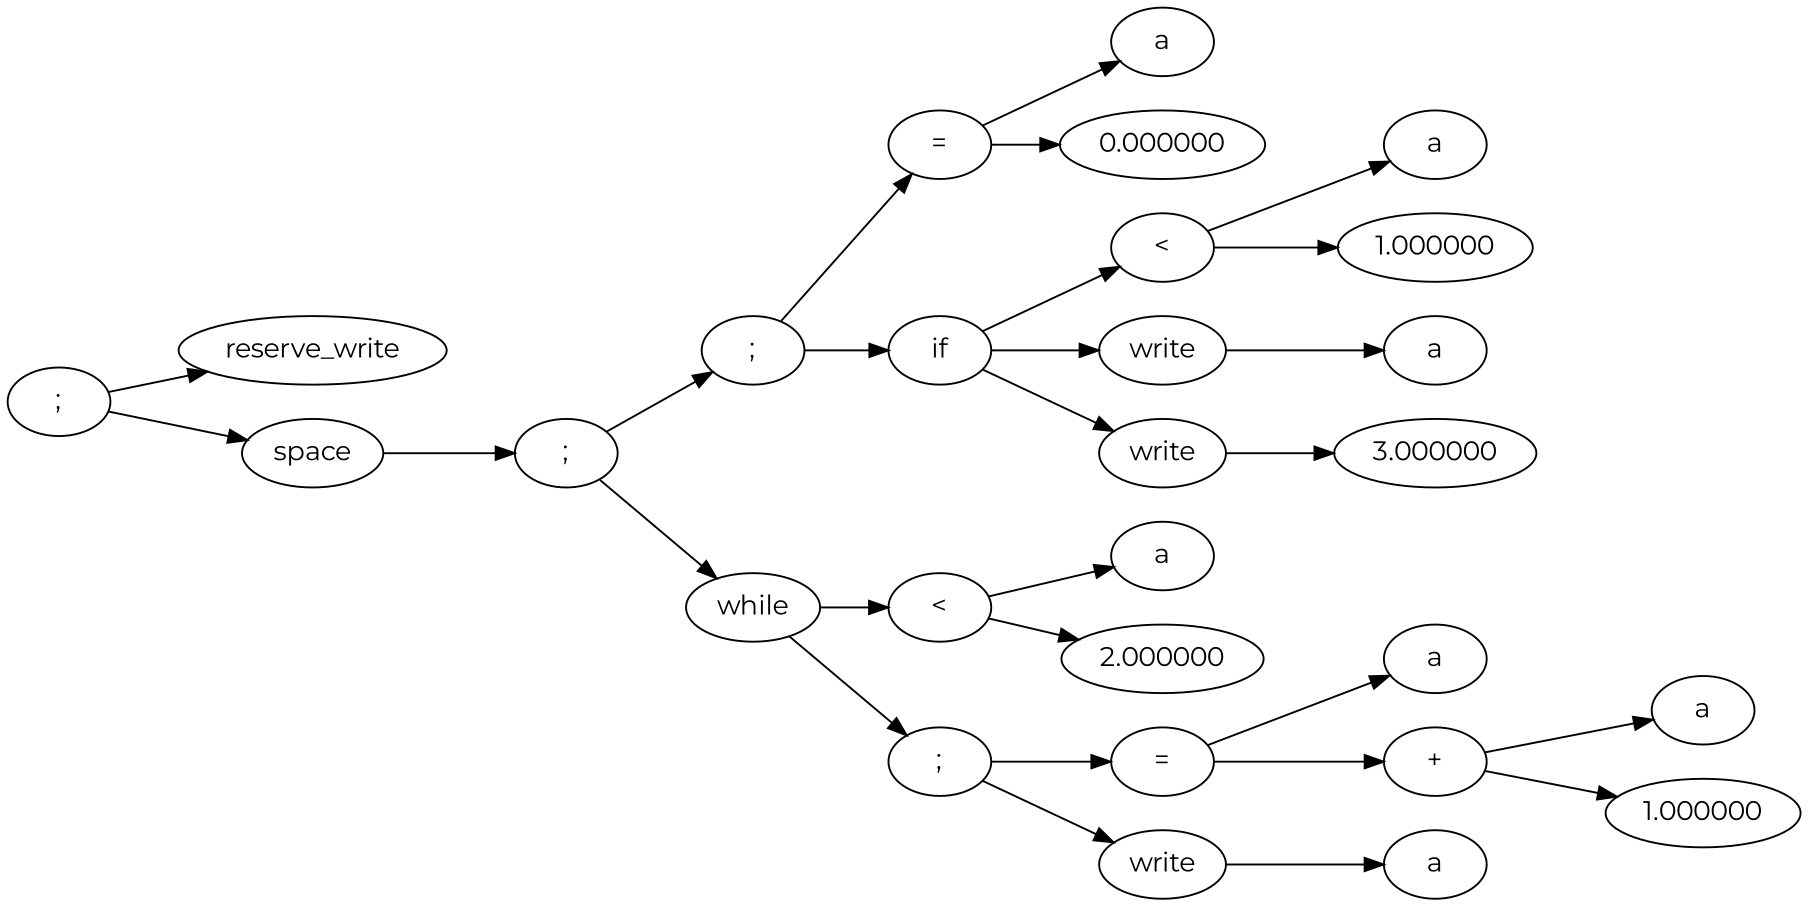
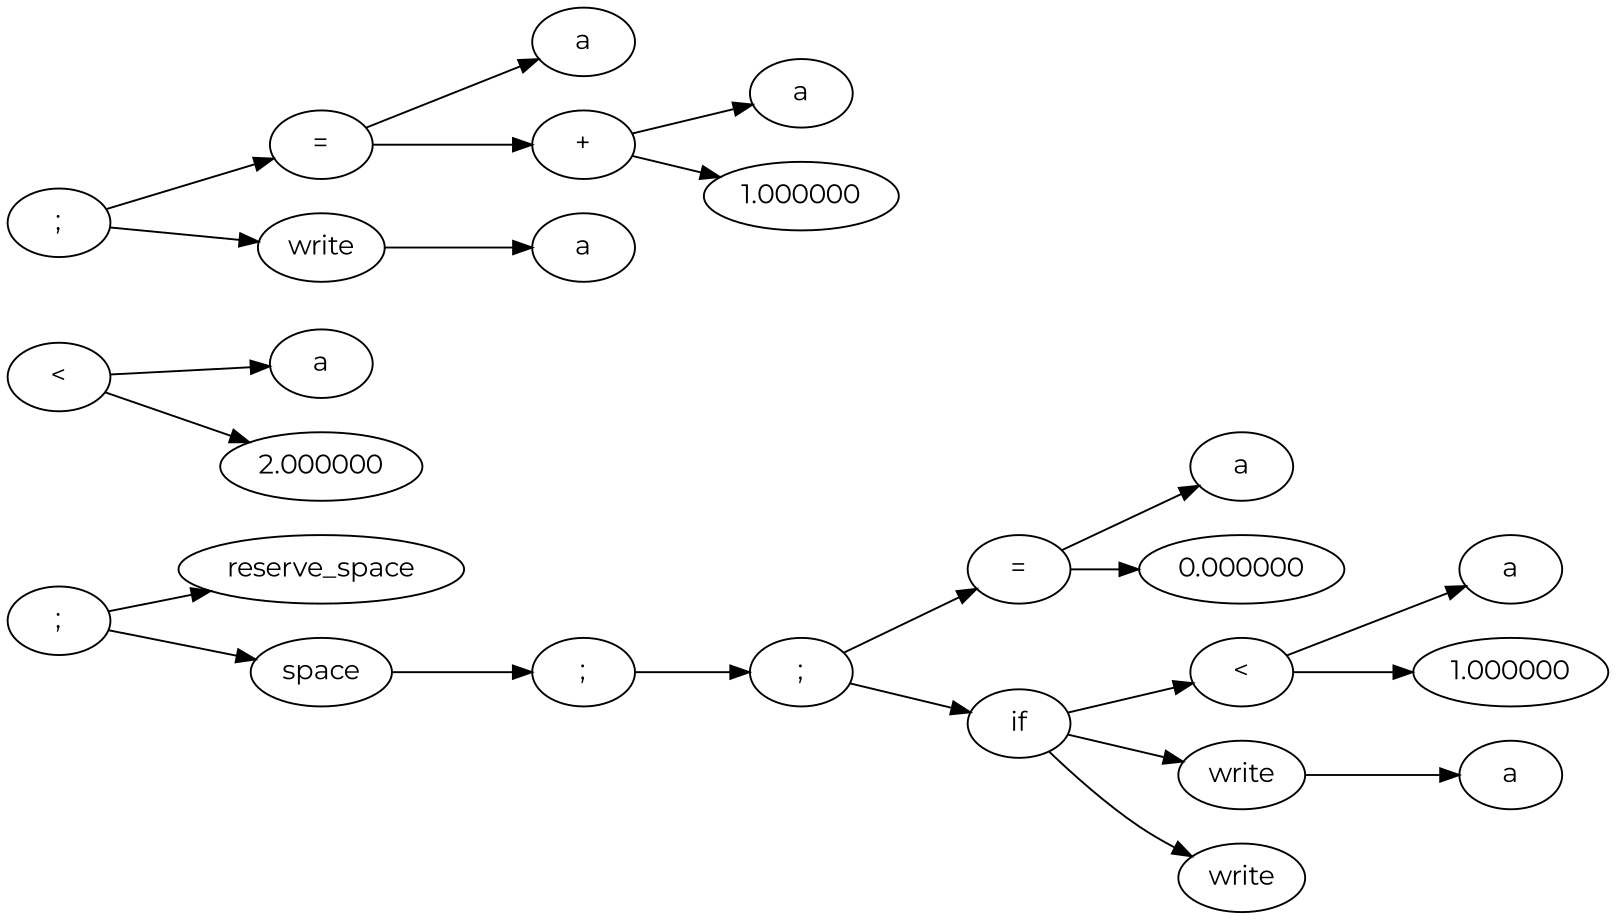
(313, 350) -> (321, 569)
(1435, 453) -> none
(753, 607) -> none
